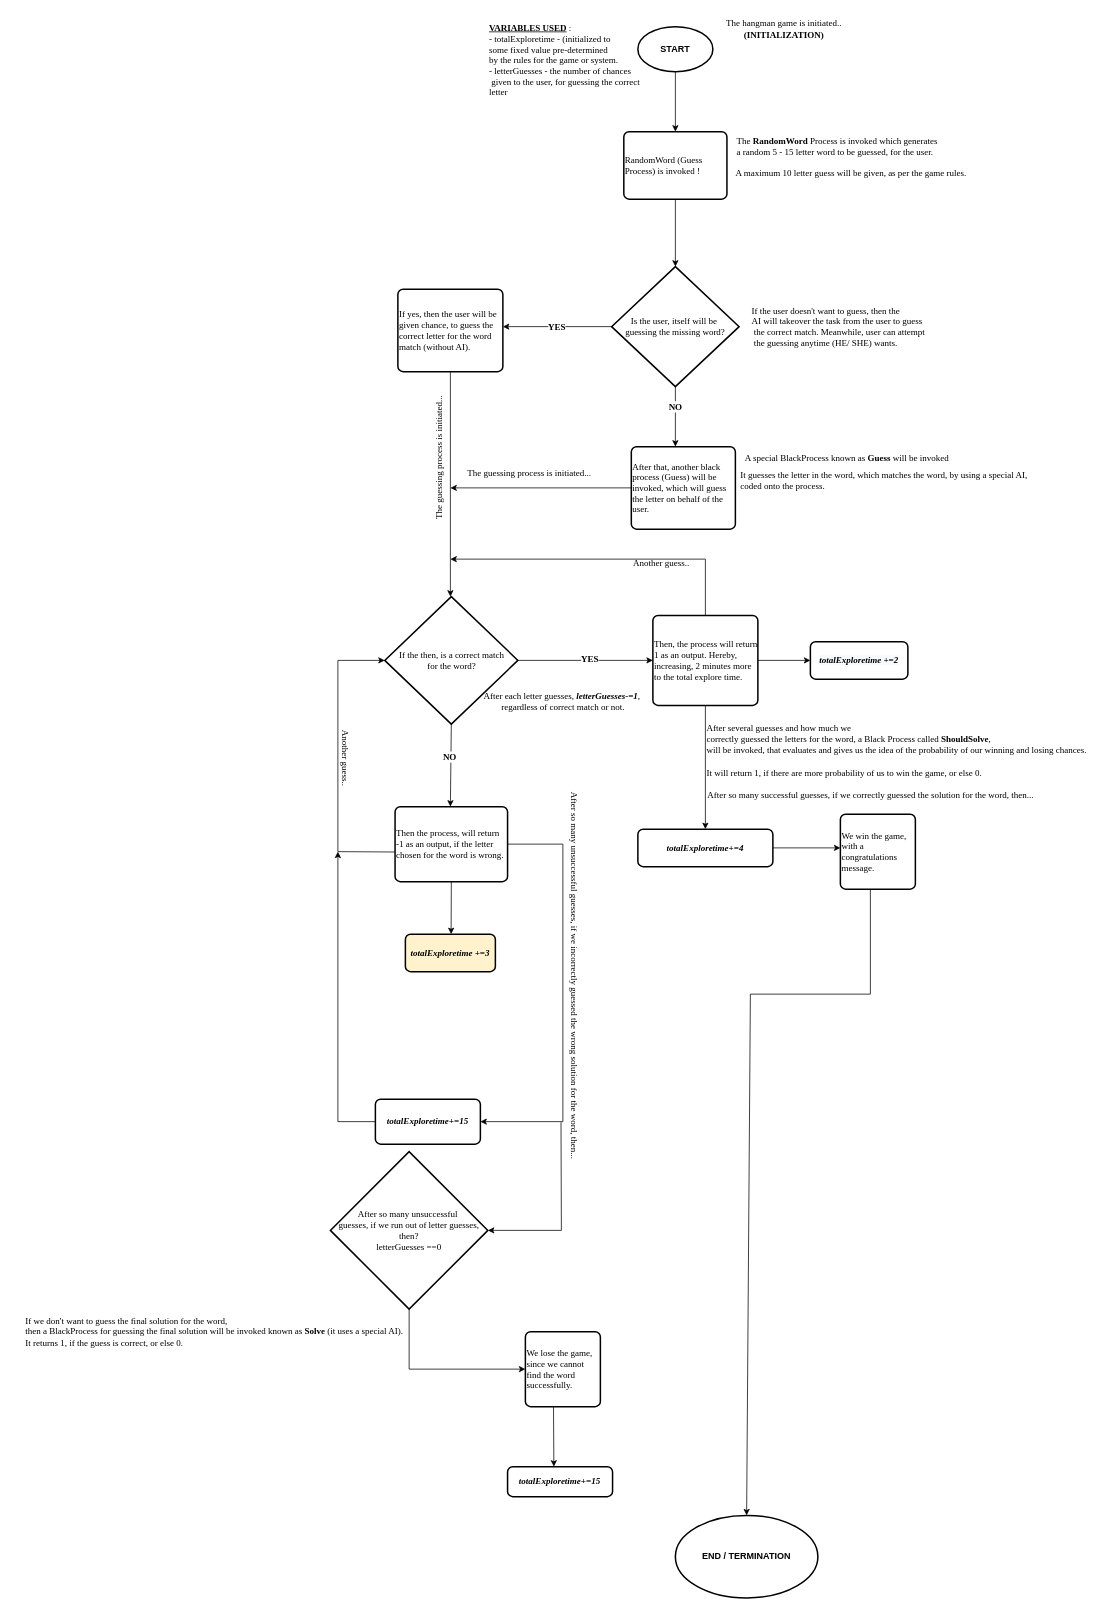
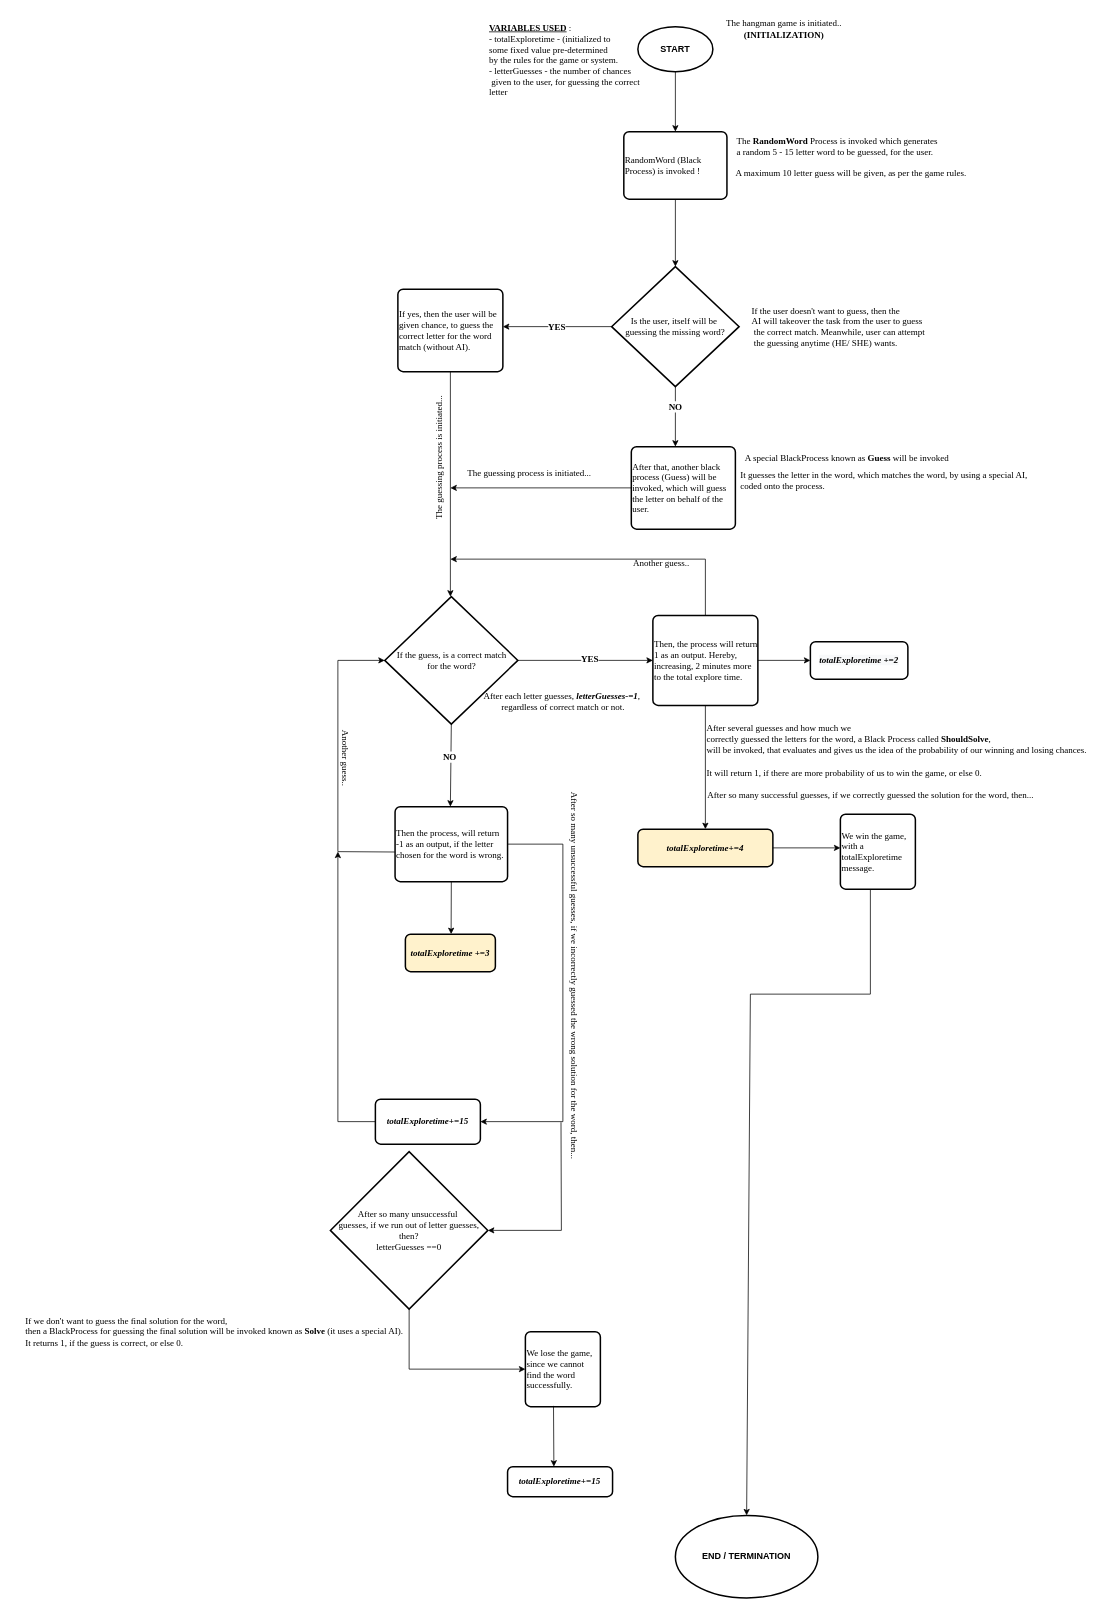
(676, 165) -> (676, 165)
(452, 660) -> (452, 660)
(705, 848) -> (705, 848)
(879, 852) -> (879, 852)
